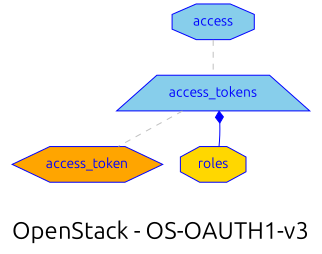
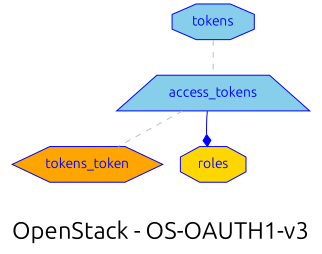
(213, 22) -> (213, 22)
(220, 135) -> (207, 123)
(87, 164) -> (87, 164)
